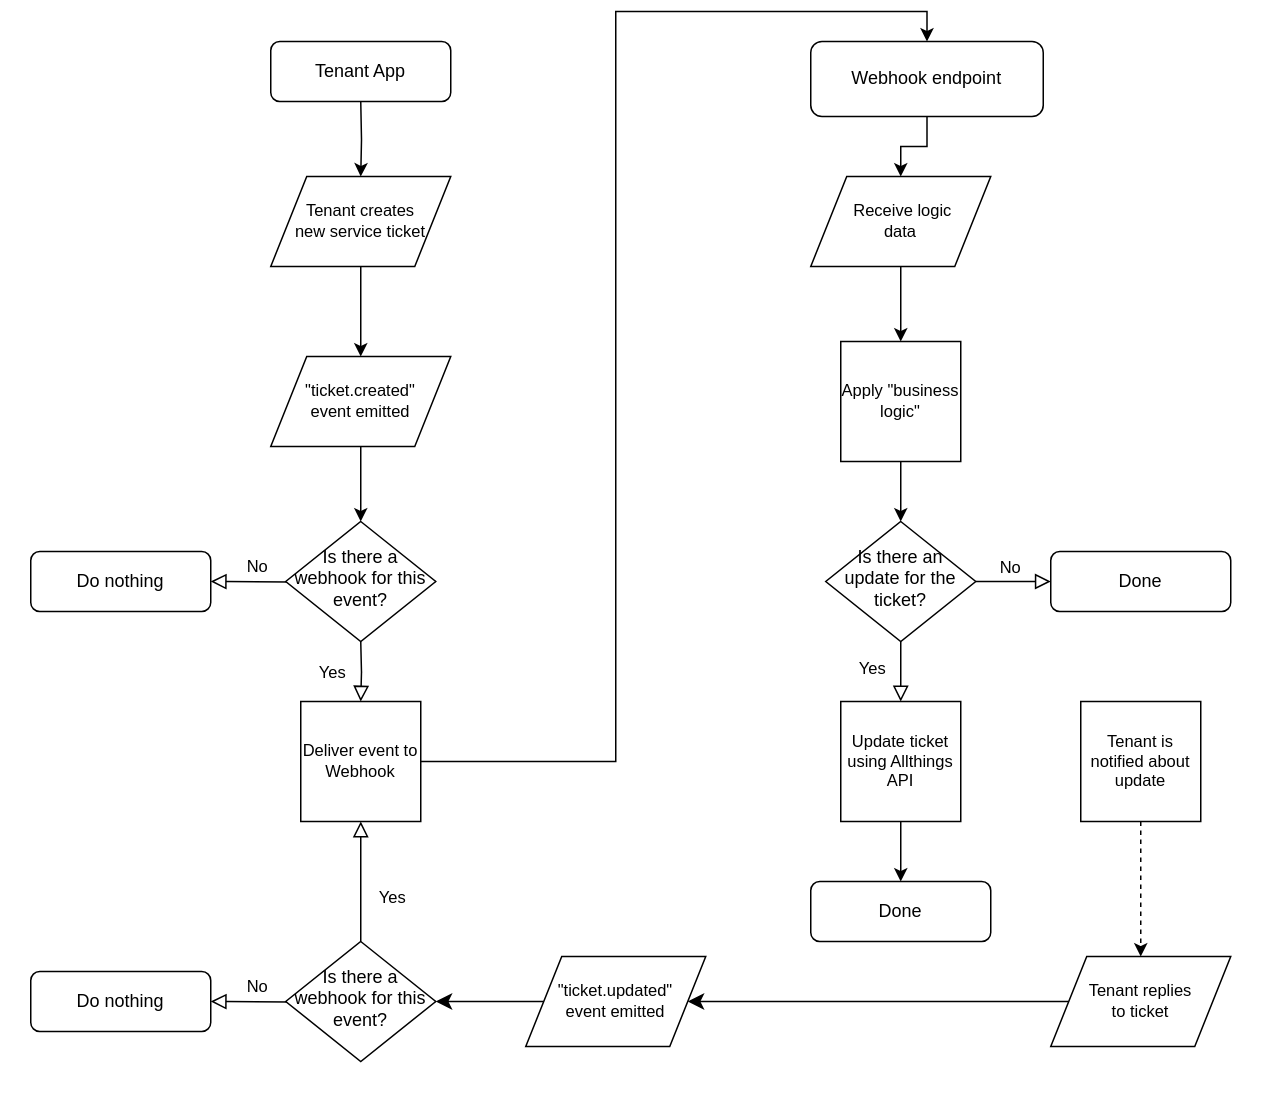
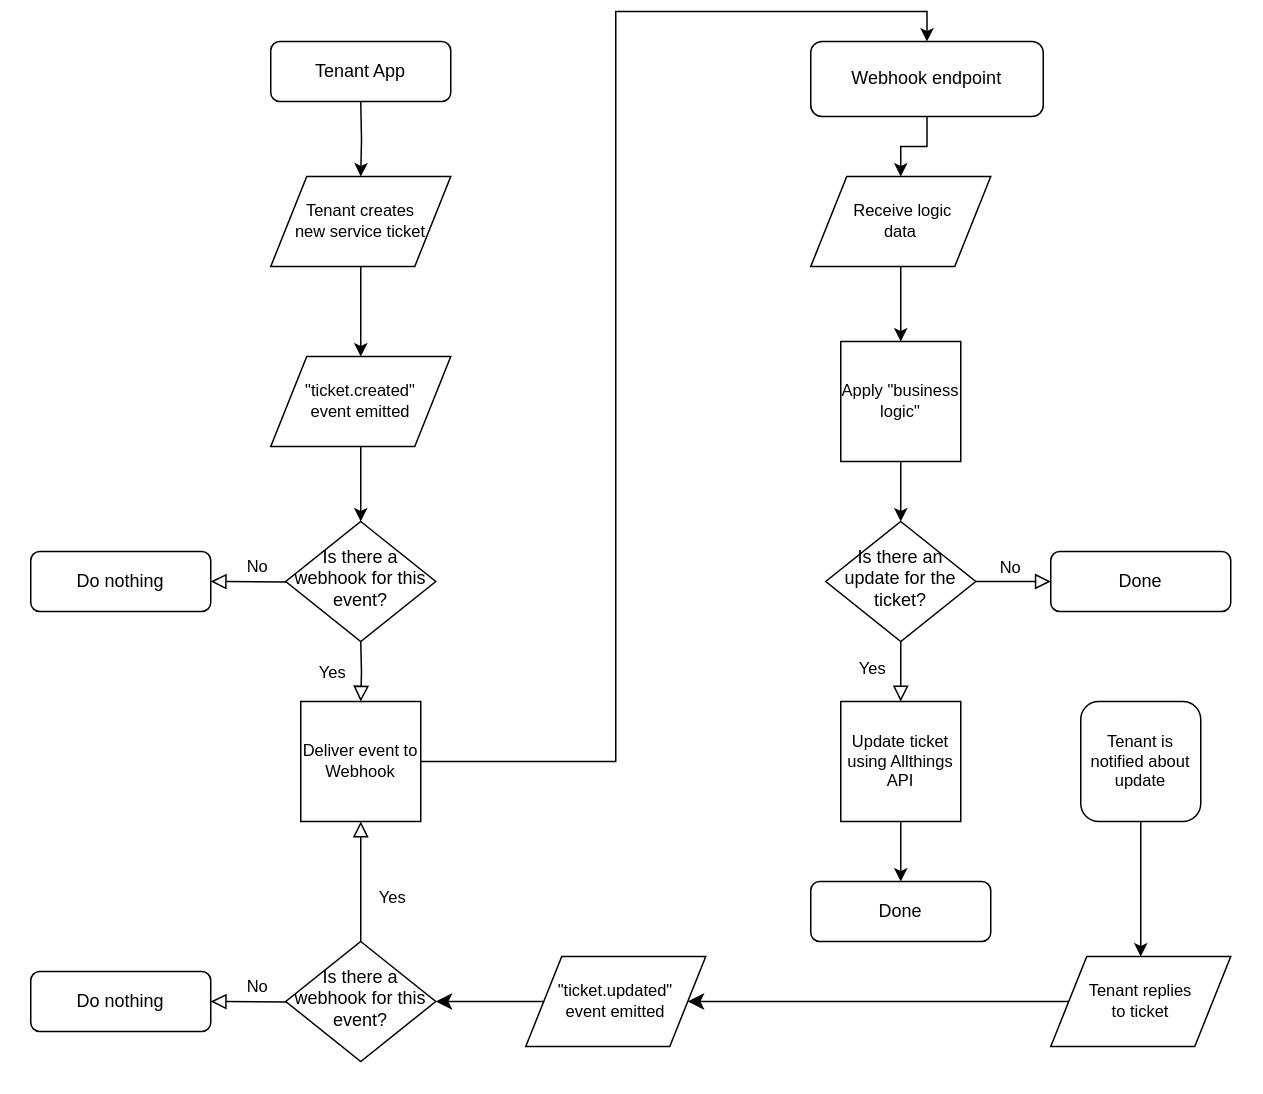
(1141, 761) -> (1141, 761)
(1141, 885) -> (1141, 885)
